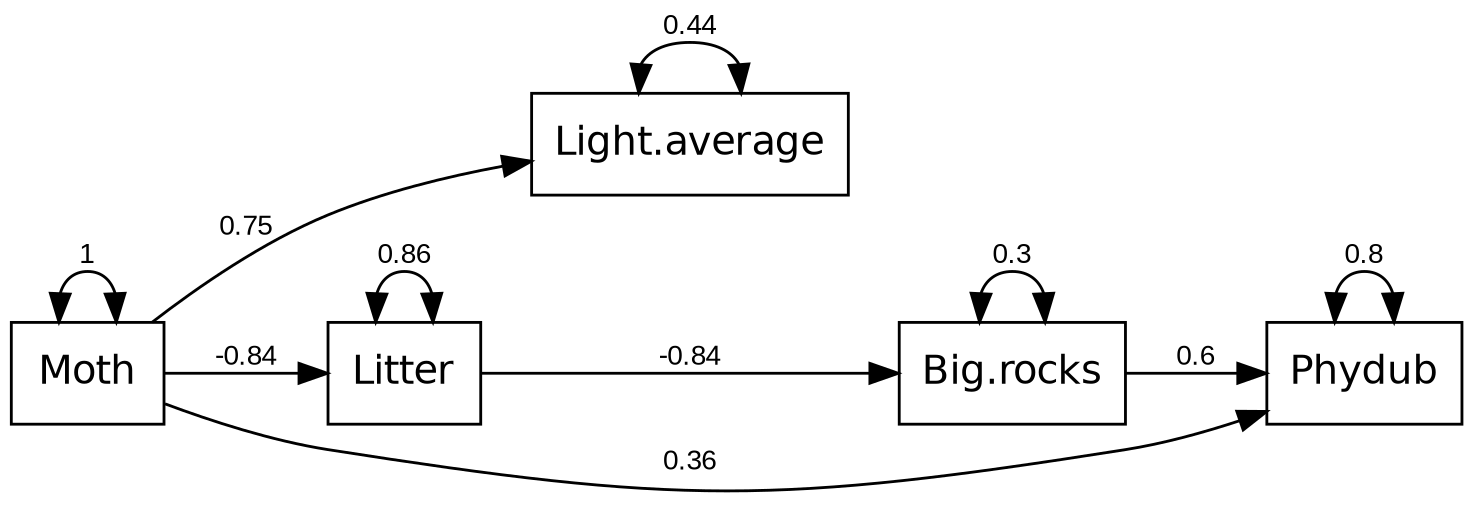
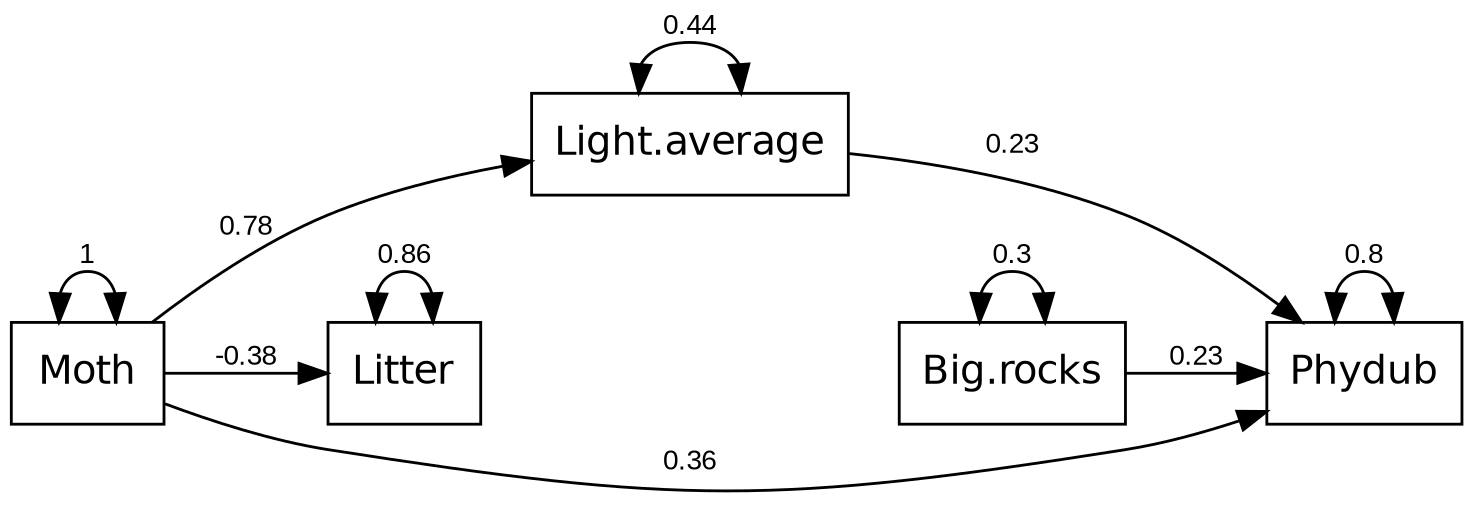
none -> (1076, 198)
(246, 228) -> (246, 228)
(246, 358) -> (246, 358)
(1196, 358) -> (1196, 358)
(675, 373) -> none
